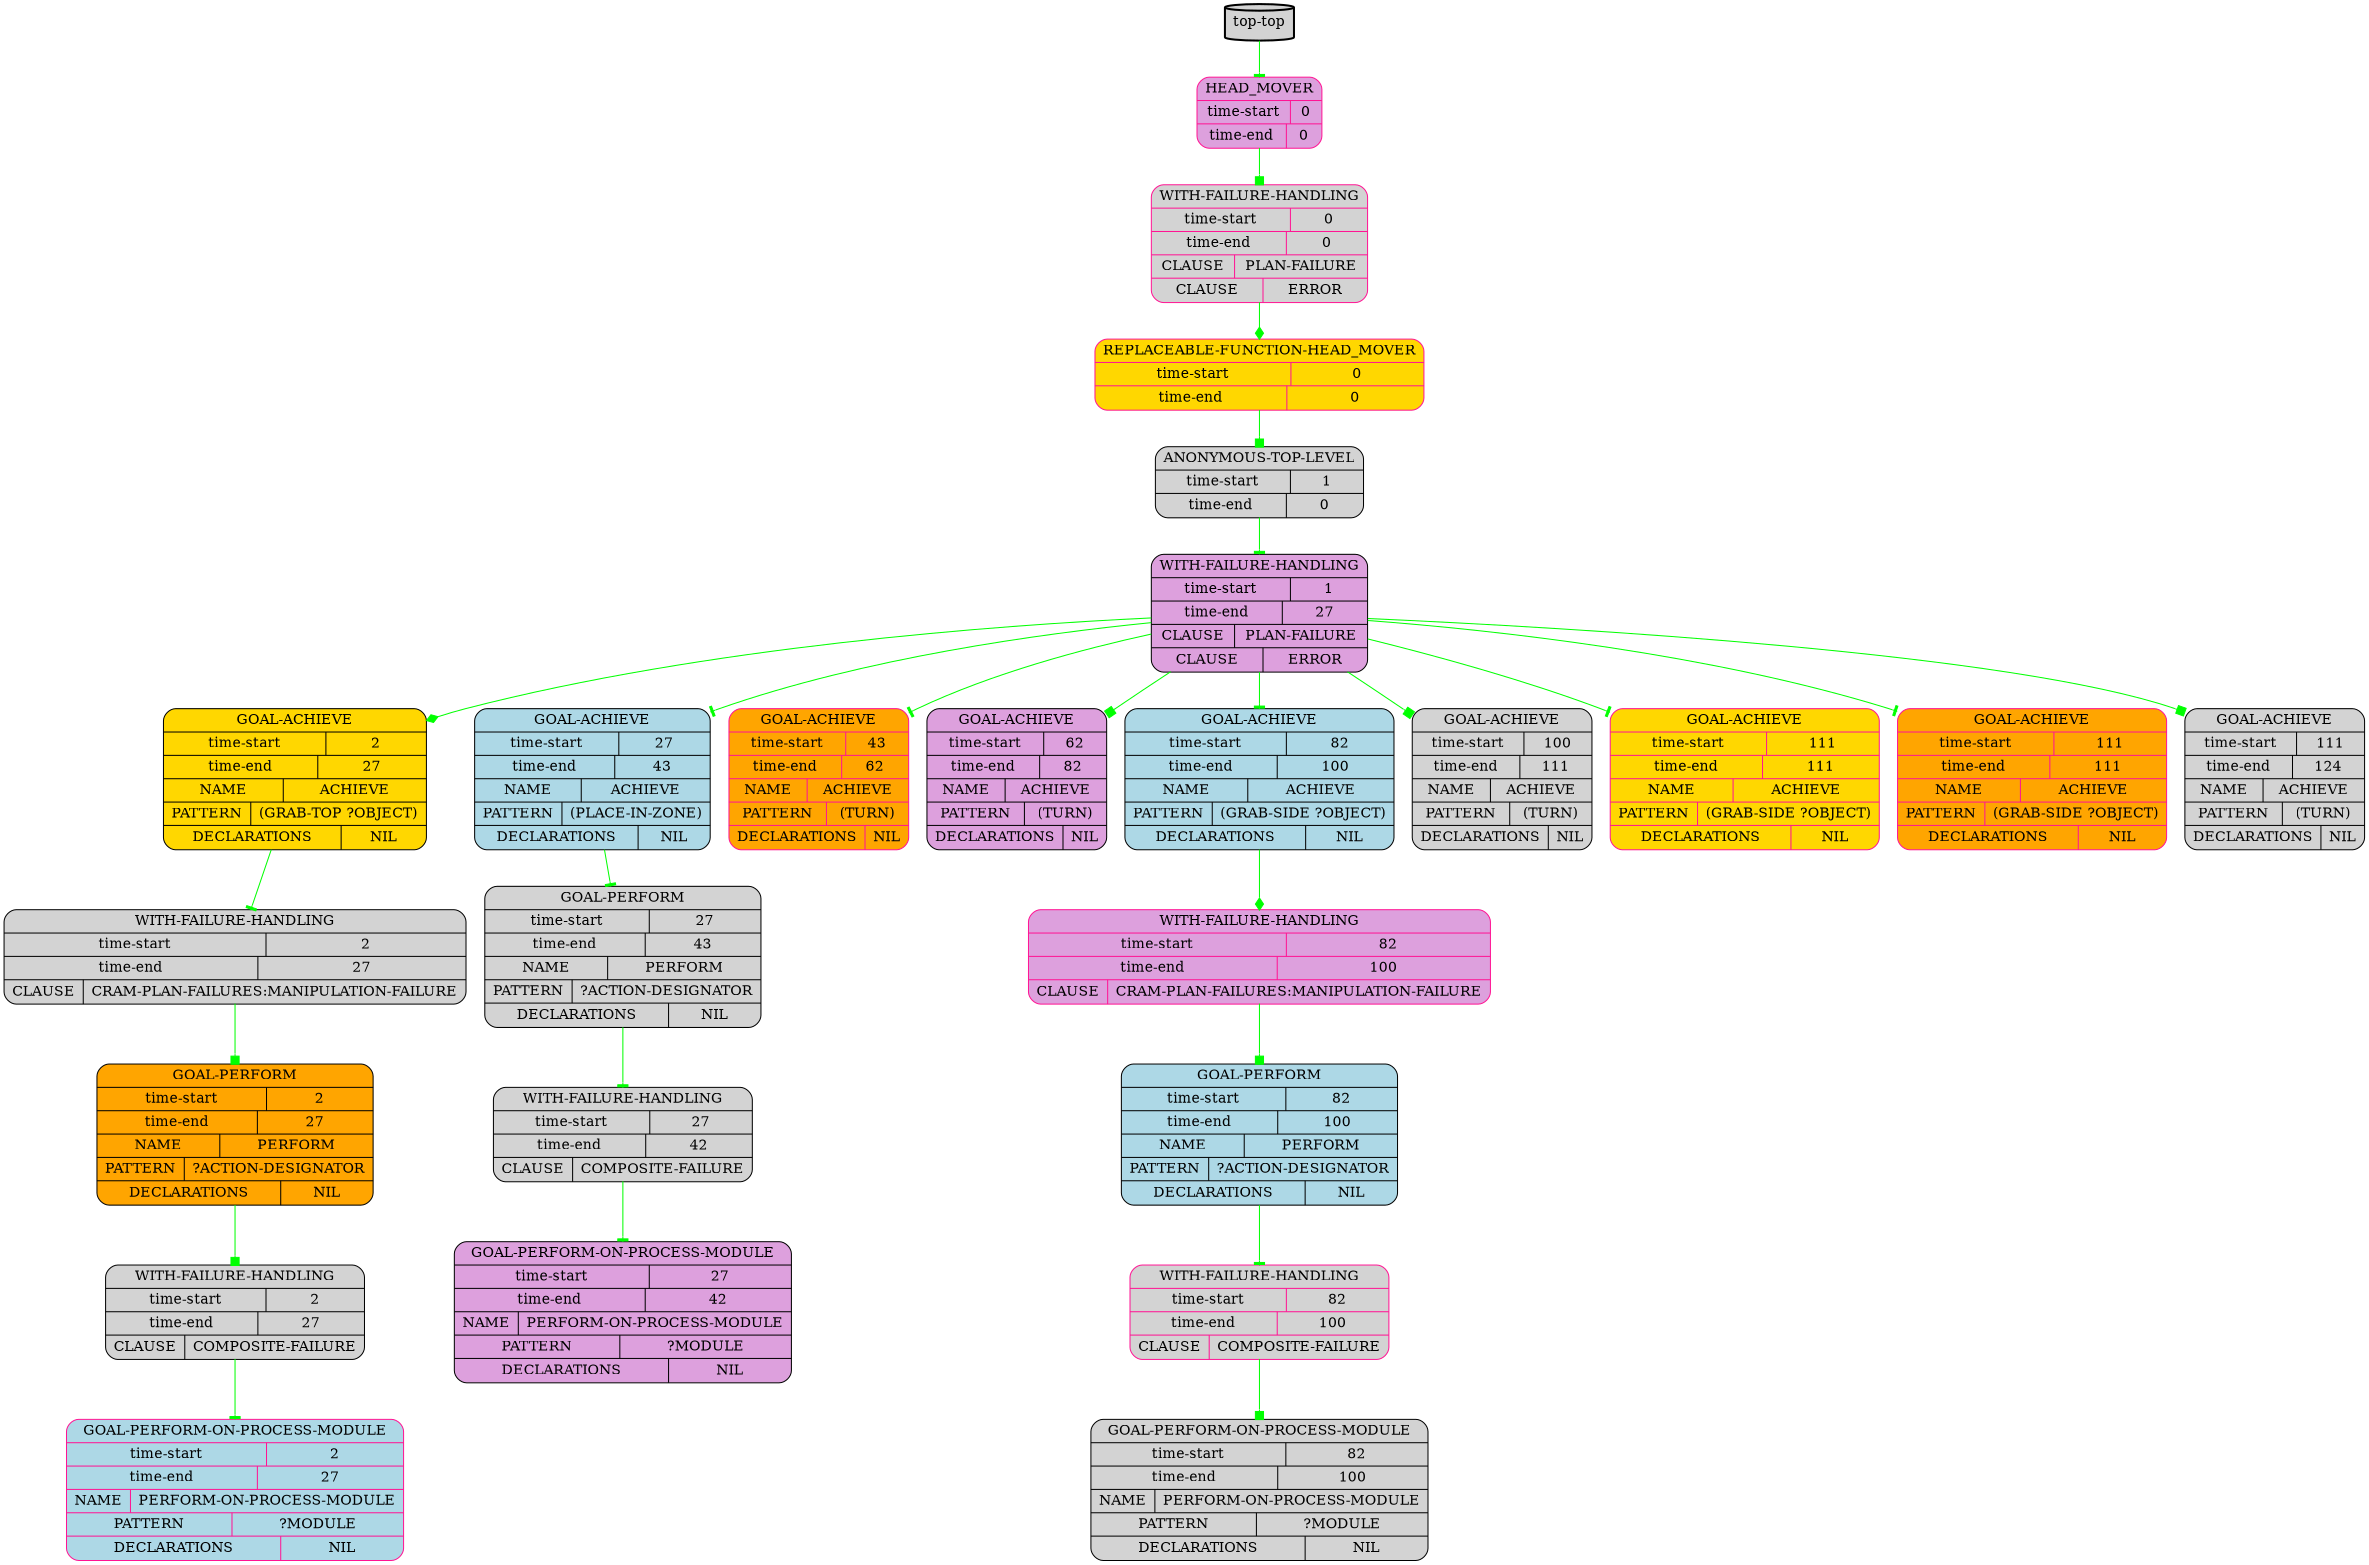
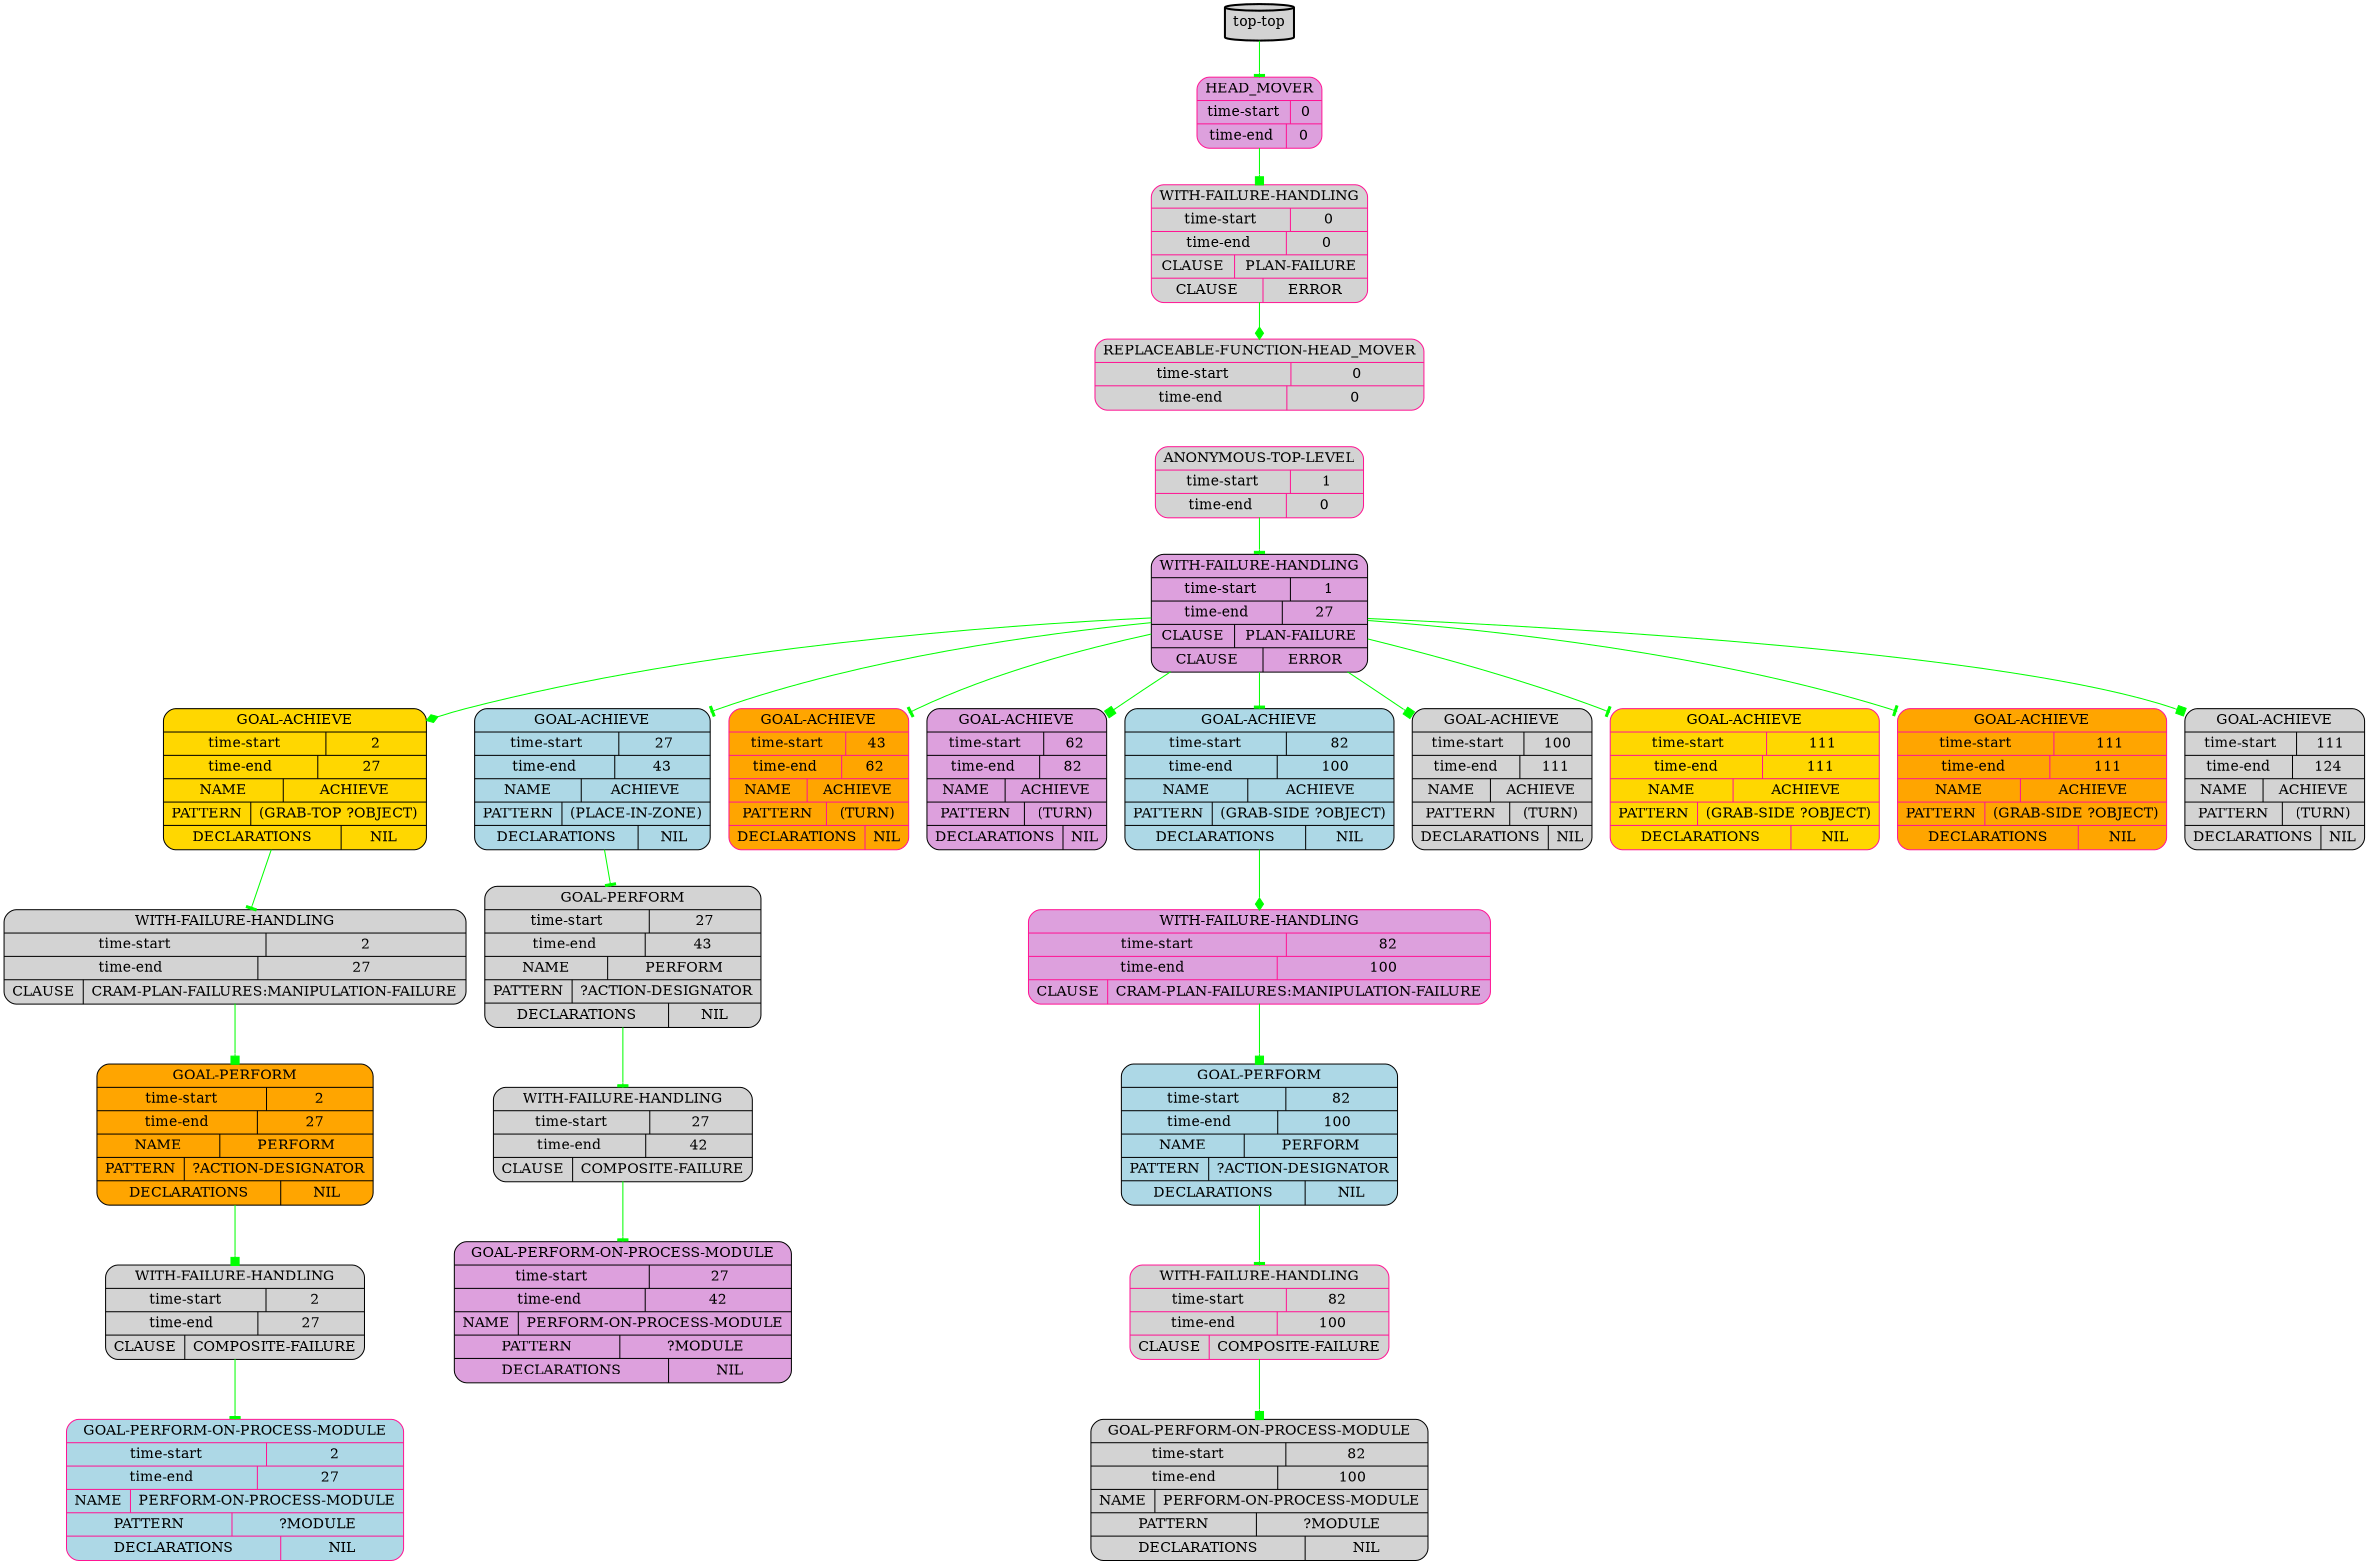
(1259, 375) -> (1259, 375)
(1259, 423) -> none
(1259, 482) -> (1259, 482)
